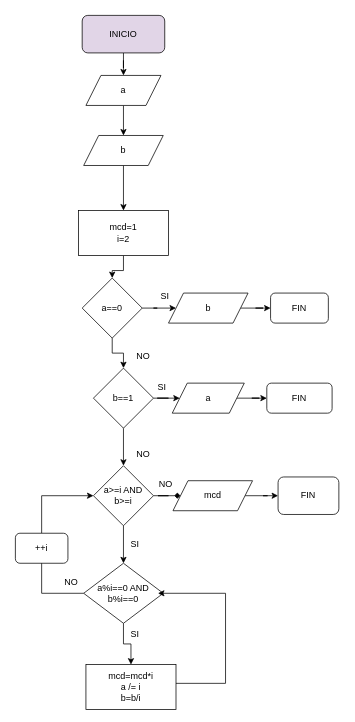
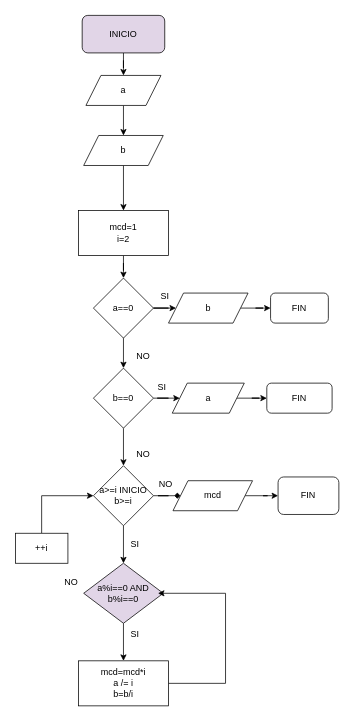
(112, 308) -> (123, 308)
(123, 398) -> (123, 398)
(123, 495) -> (123, 495)
(42, 548) -> (42, 548)
(48, 593) -> none
(123, 593) -> (123, 593)
(131, 687) -> (123, 683)
